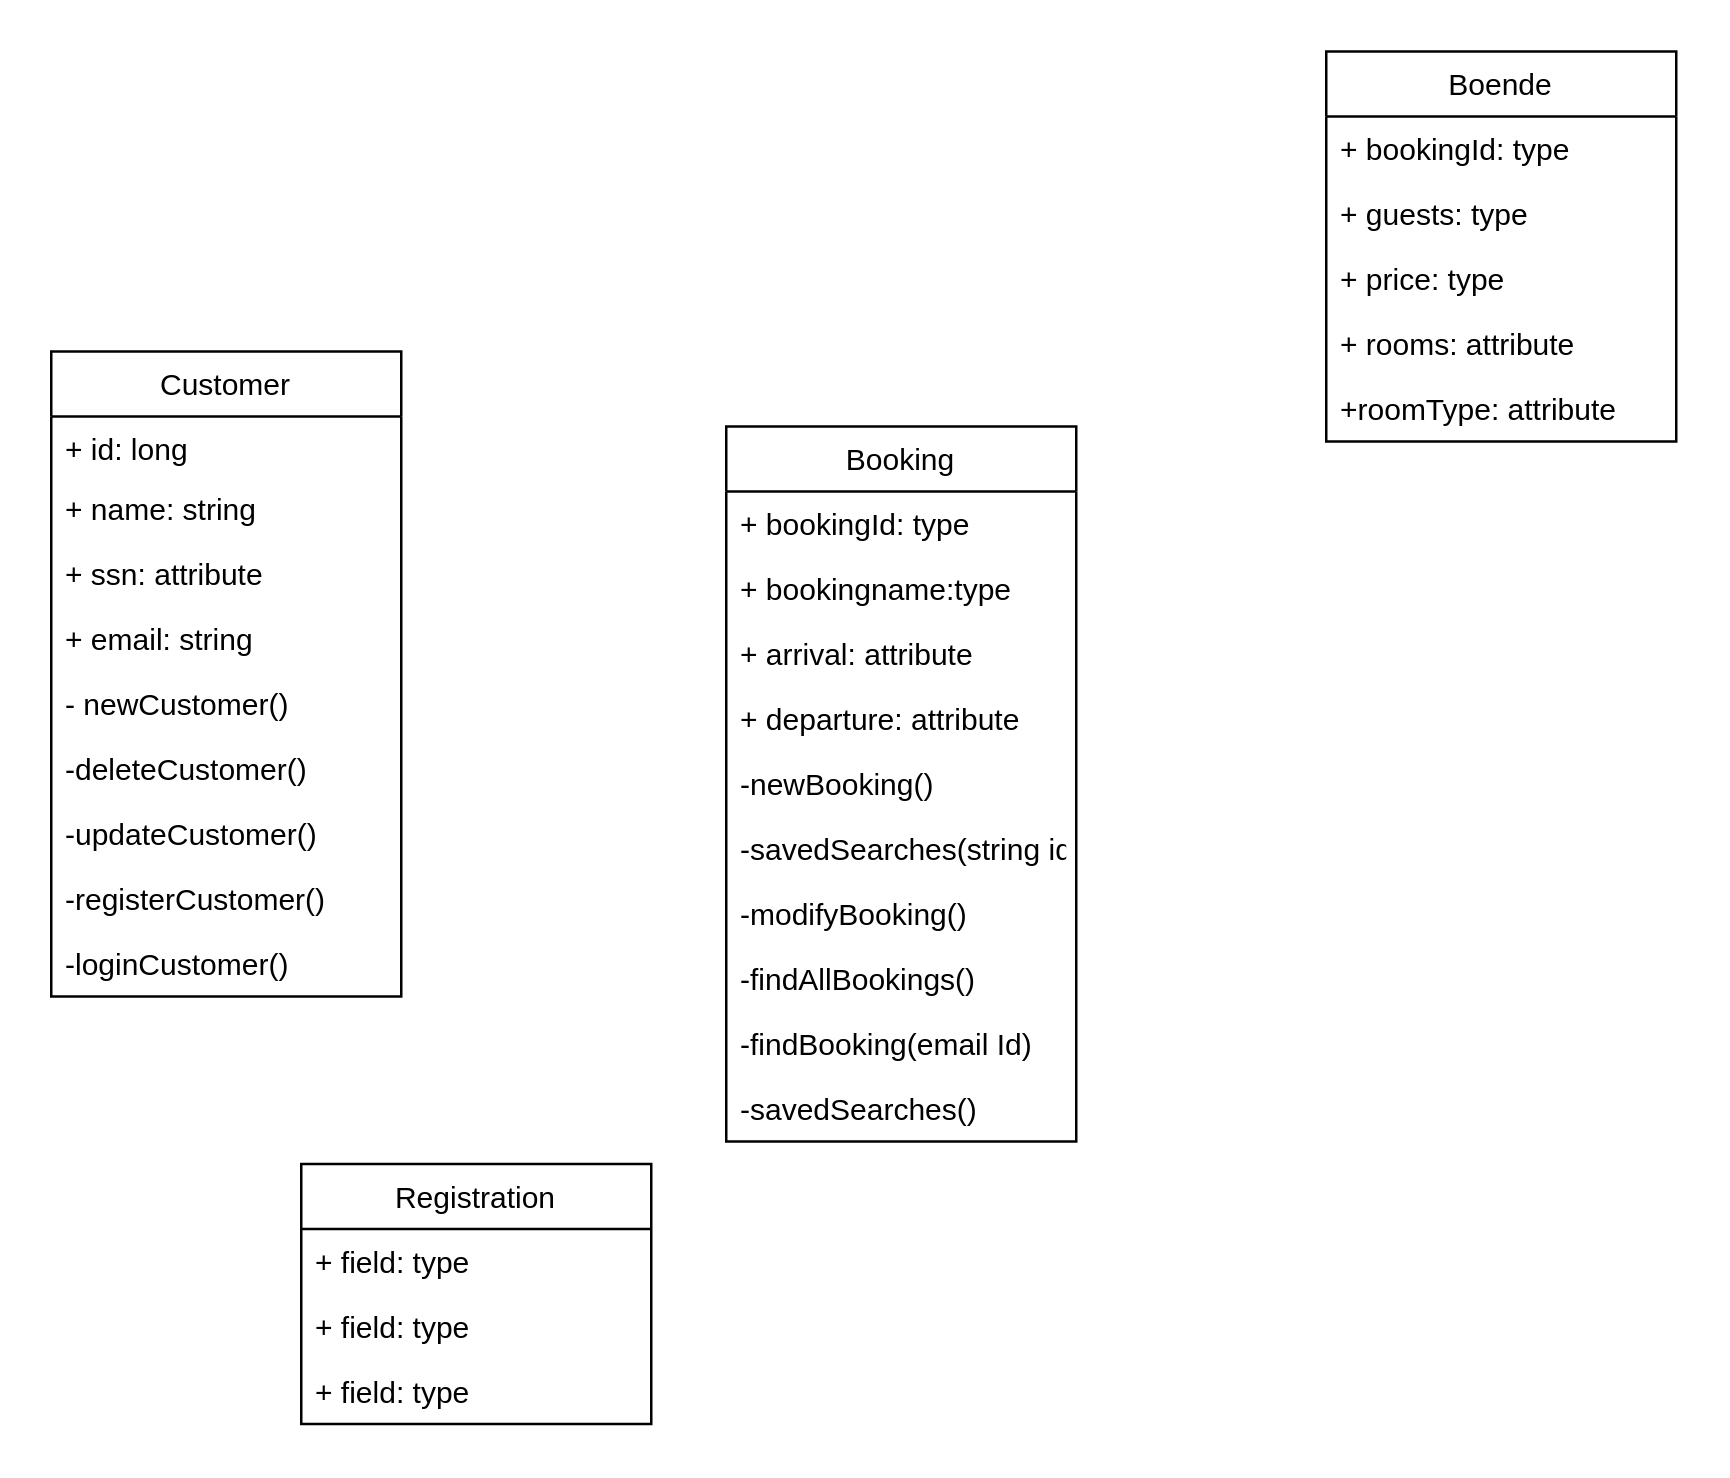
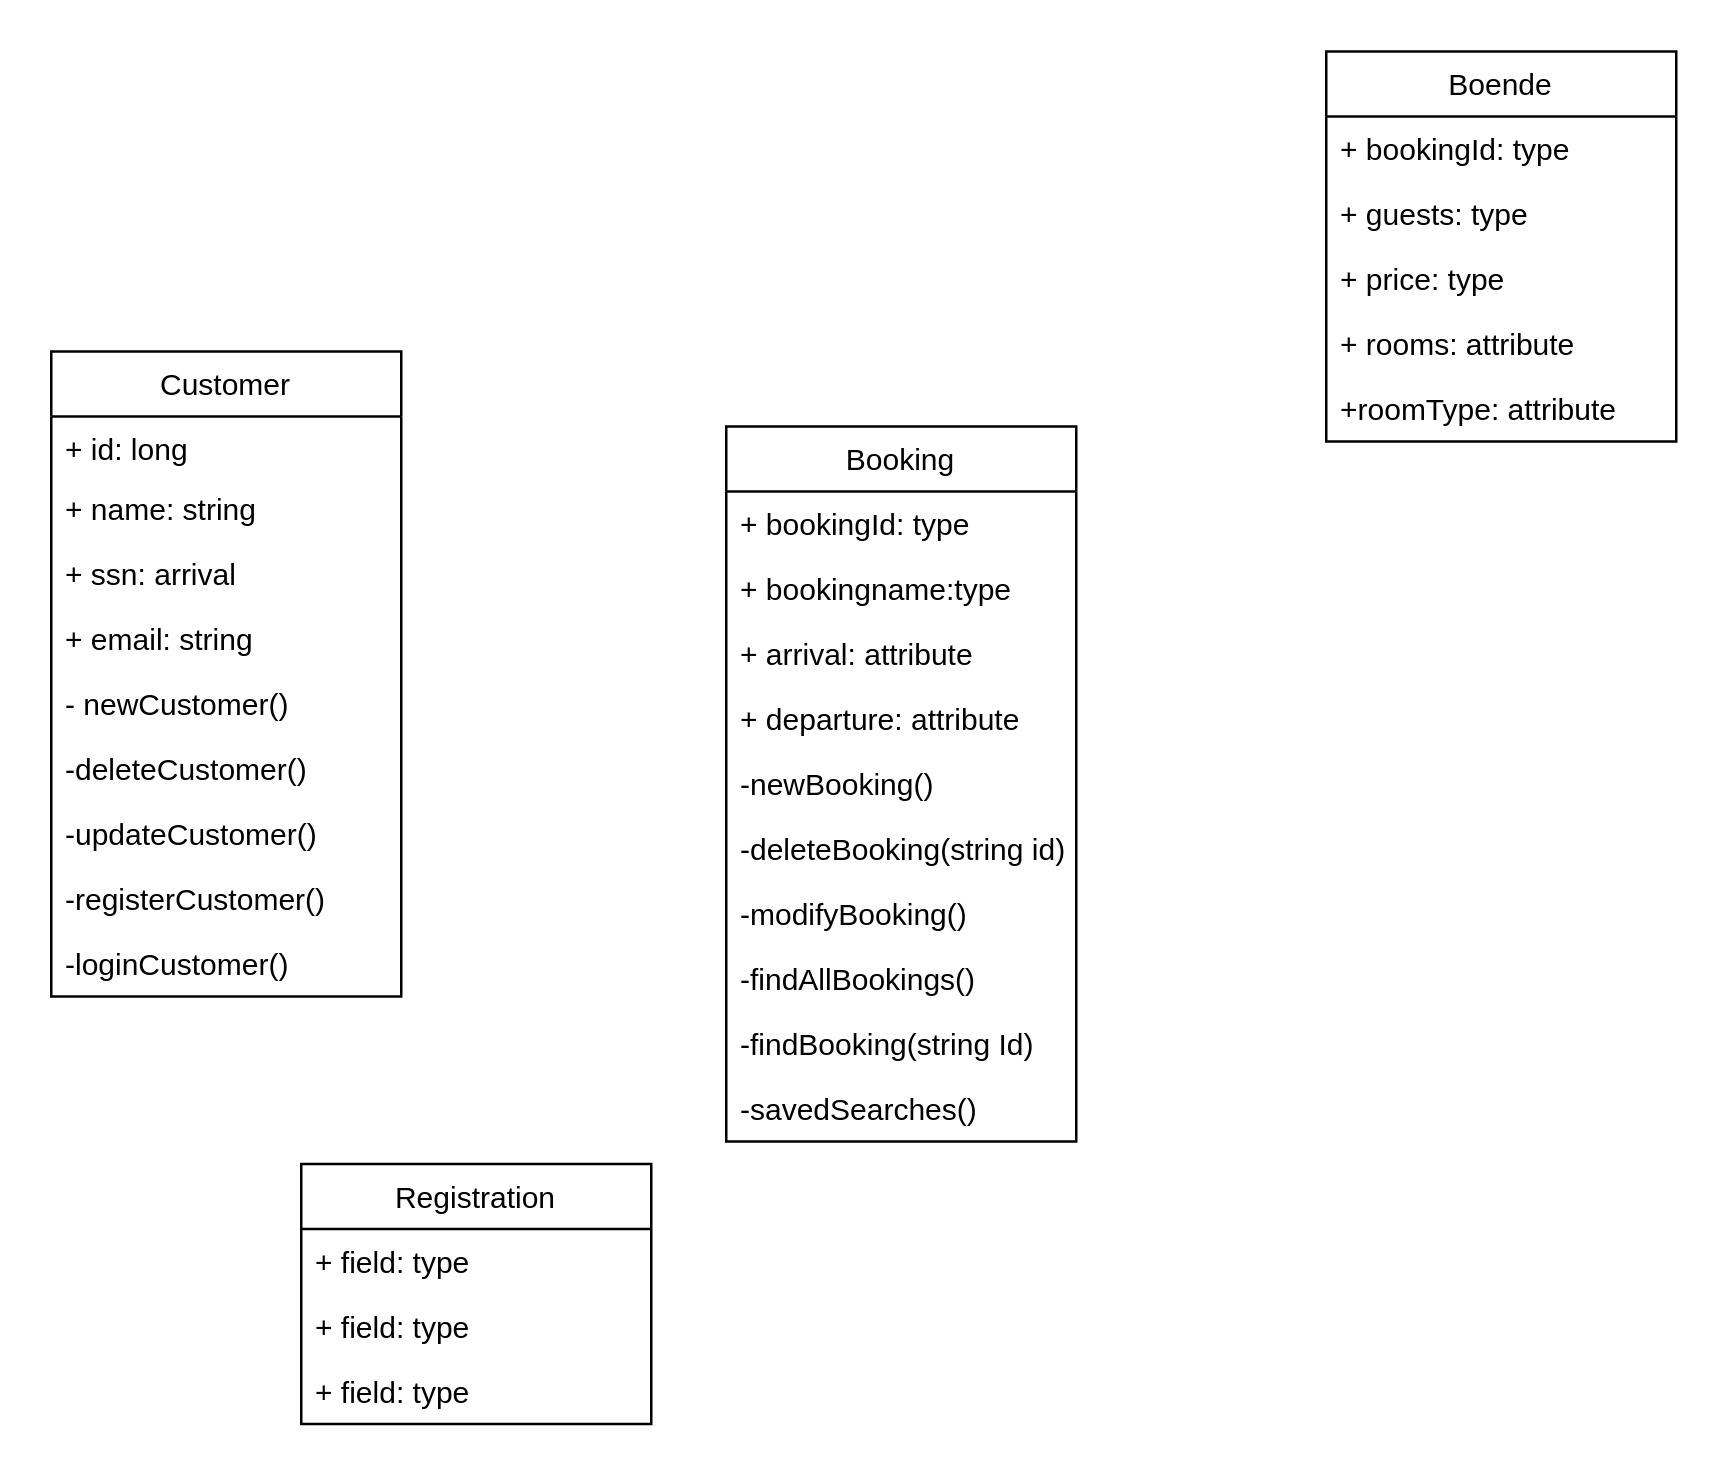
(184, 575) -> (163, 575)
(938, 850) -> (931, 850)
(905, 1045) -> (918, 1045)
